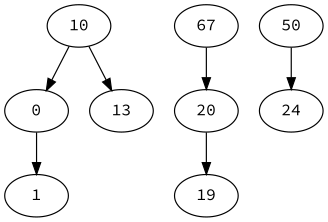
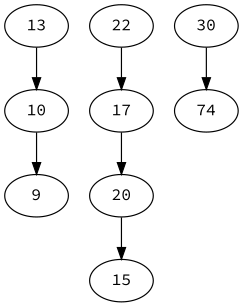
none -> (121, 26)
(206, 26) -> (121, 111)
(291, 26) -> (206, 26)
(98, 63) -> (37, 63)
(37, 111) -> (37, 196)
(291, 111) -> (206, 111)
(37, 196) -> none
(206, 196) -> (121, 281)
